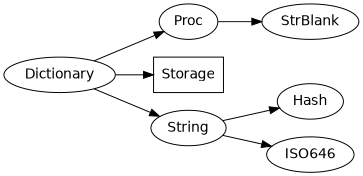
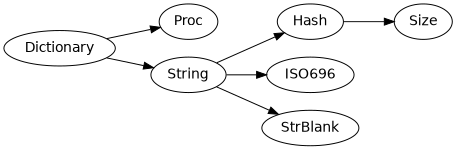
(235, 22) -> (243, 99)
none -> (423, 22)
(189, 75) -> none
(310, 155) -> (310, 75)
